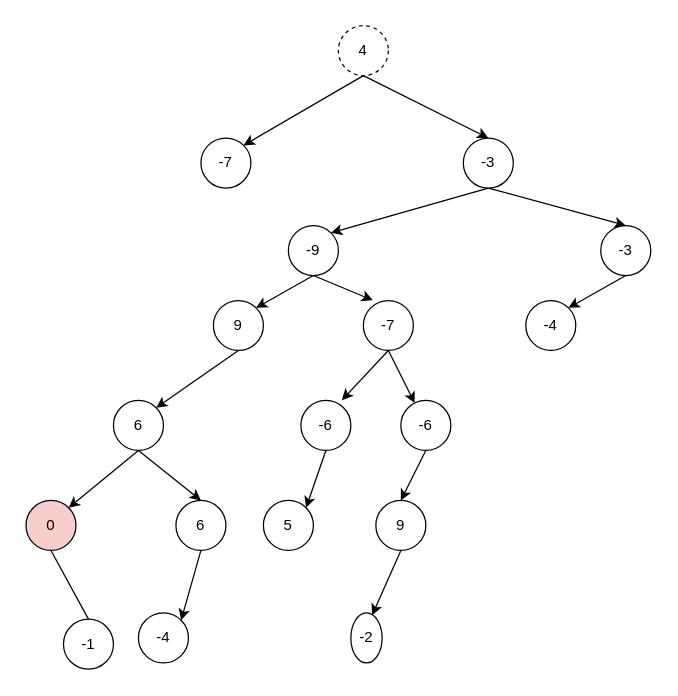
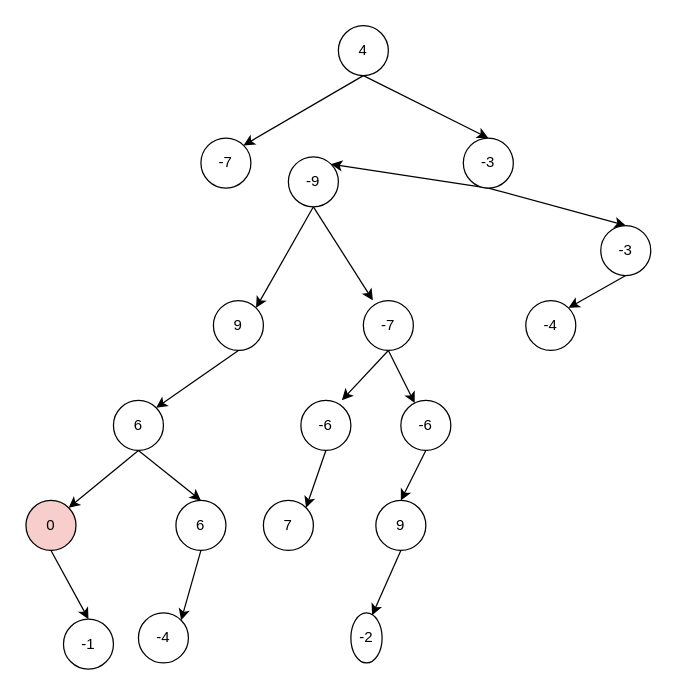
(363, 51) -> (363, 51)
(313, 251) -> (313, 182)
(288, 526) -> (288, 526)
(85, 614) -> (83, 611)
